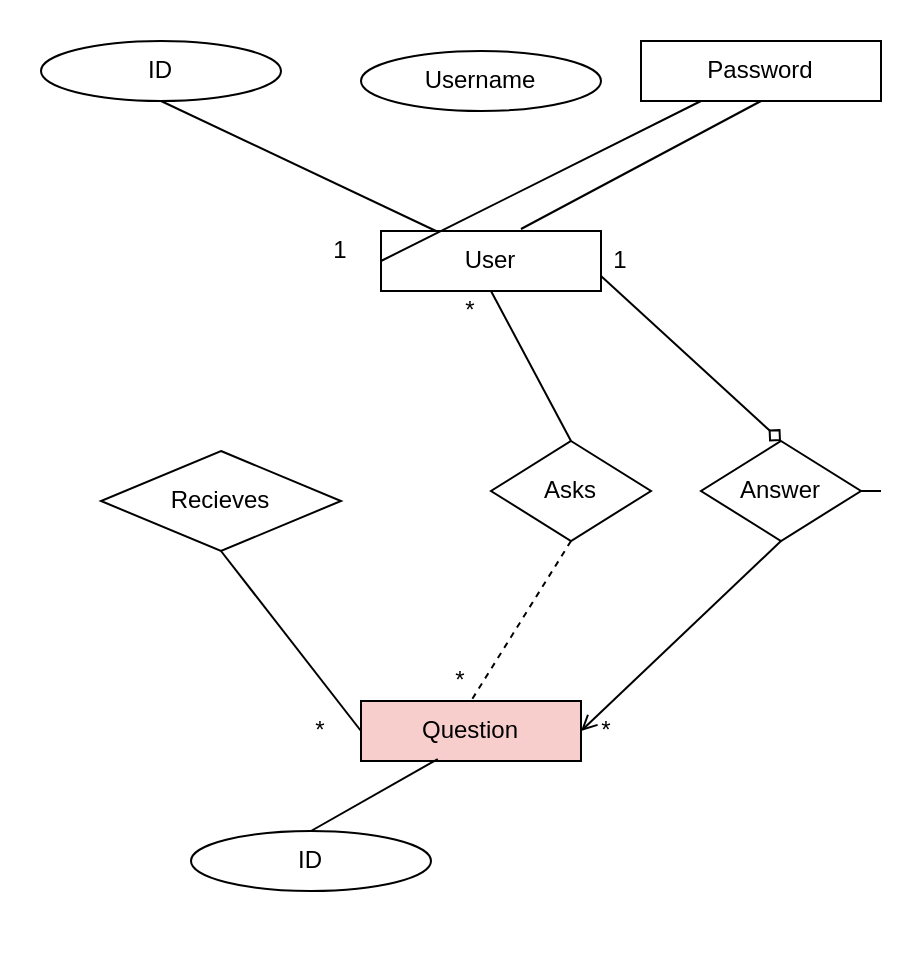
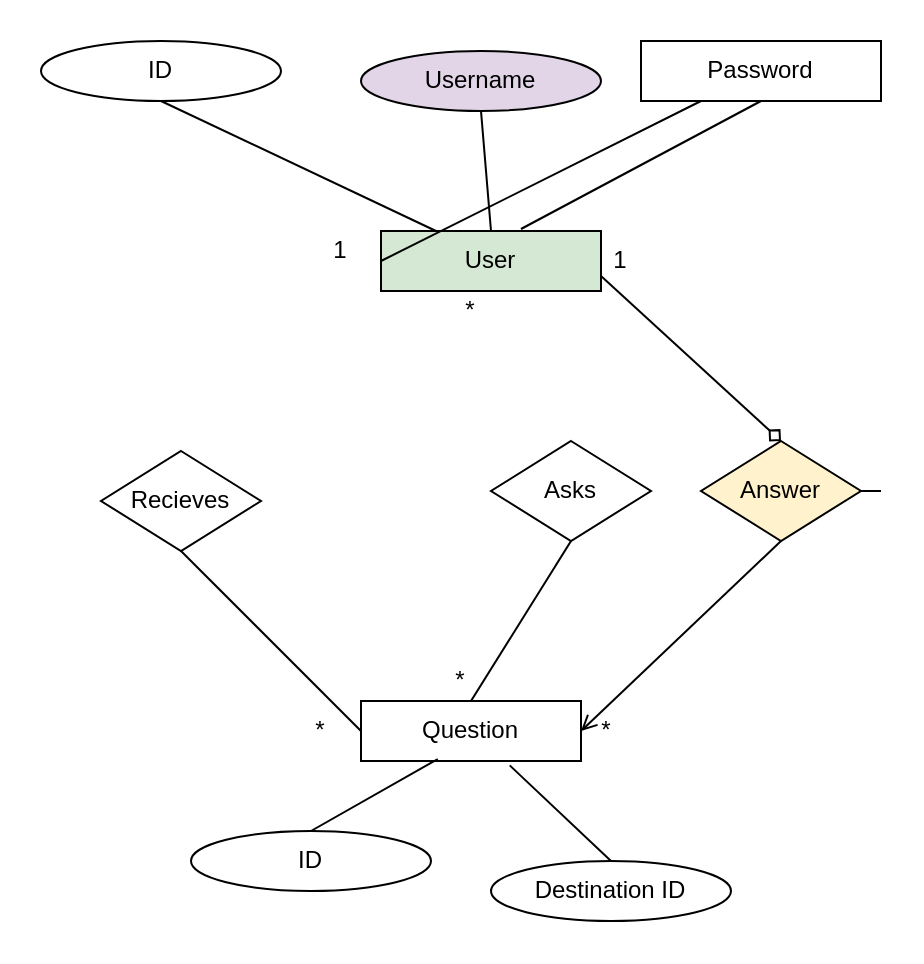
(481, 81) -> (481, 81)
none -> (486, 171)
(491, 261) -> (491, 261)
(531, 366) -> none
(781, 491) -> (781, 491)
(221, 501) -> (181, 501)
(520, 622) -> (520, 622)
(471, 731) -> (471, 731)
none -> (561, 814)
none -> (611, 891)
